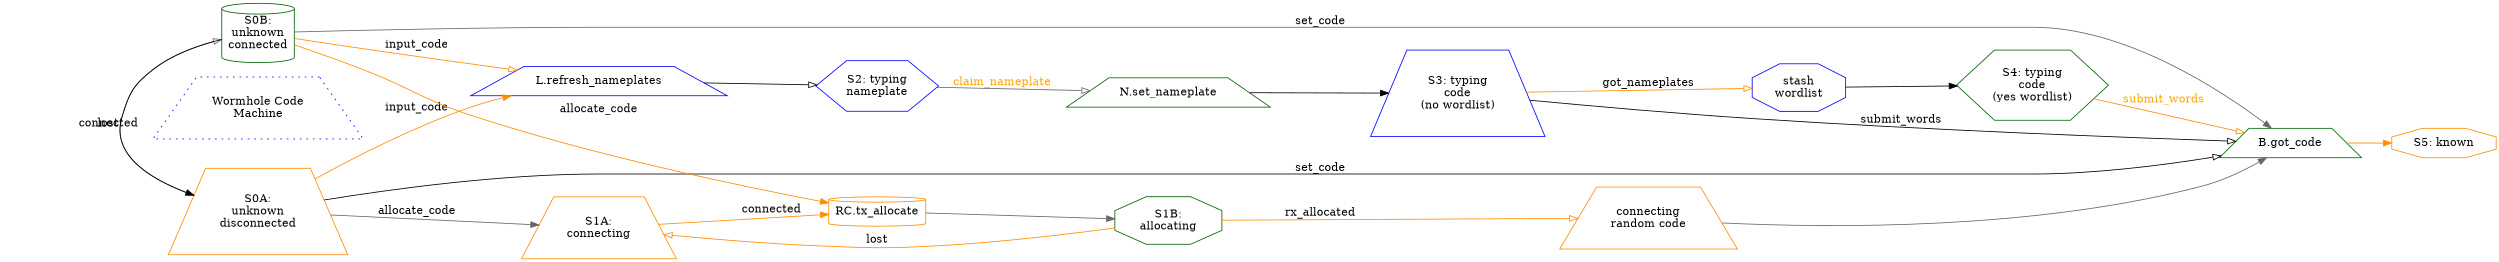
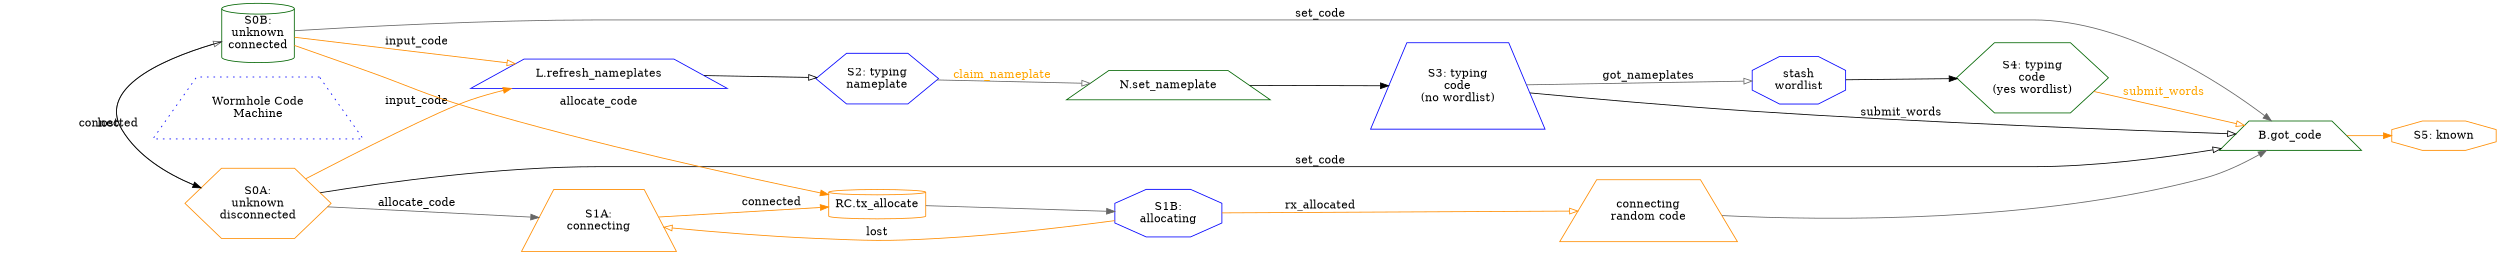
(1635, 90) -> (1635, 83)
(258, 212) -> (258, 203)
(1168, 220) -> (1168, 213)
